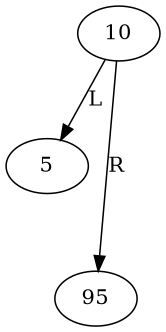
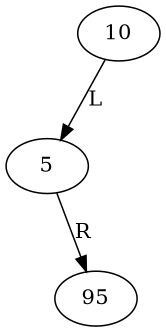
(108, 158) -> (69, 225)
